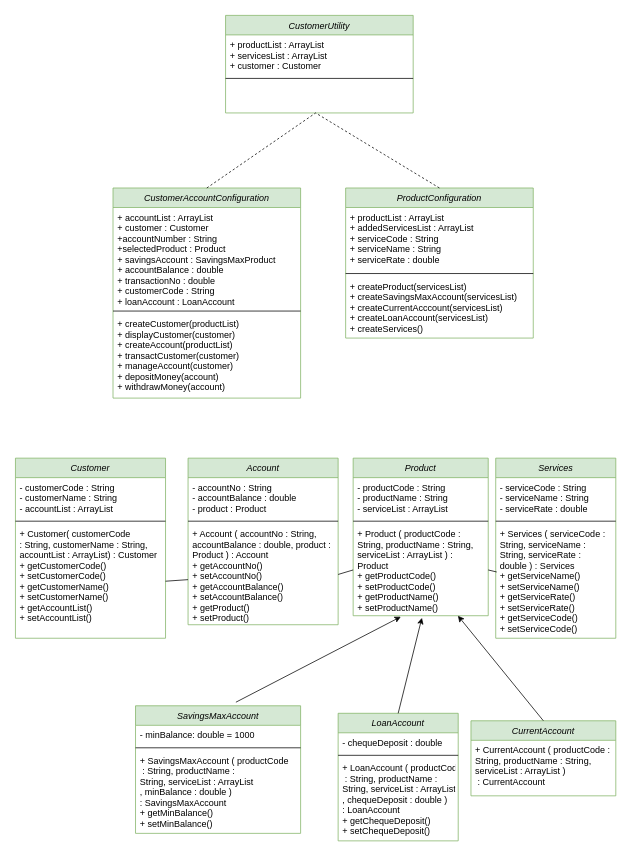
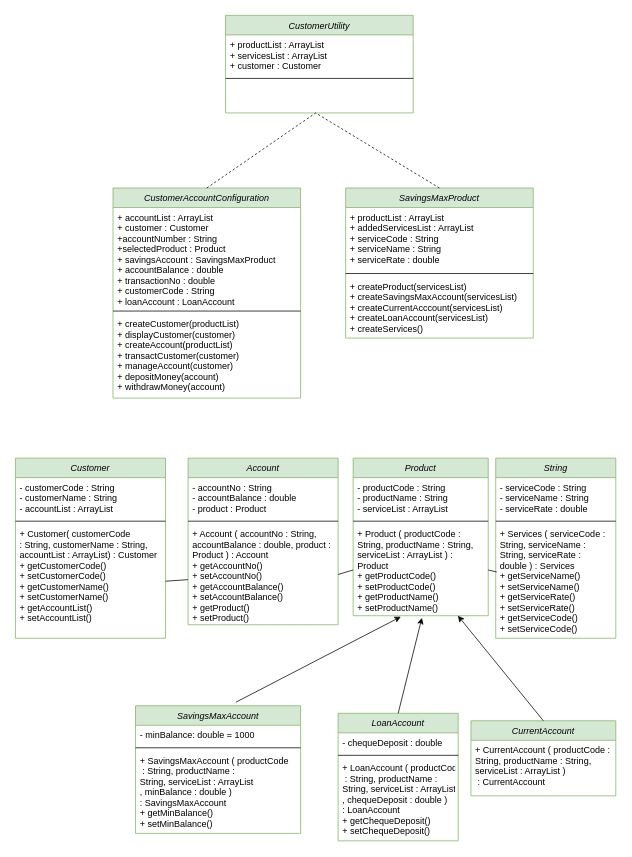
(439, 198) -> (439, 198)
(555, 468) -> (555, 468)
